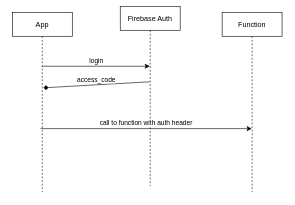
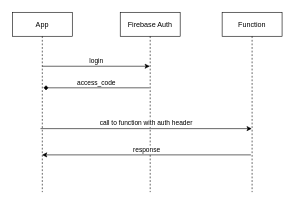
(150, 96) -> (150, 102)
none -> (152, 155)
